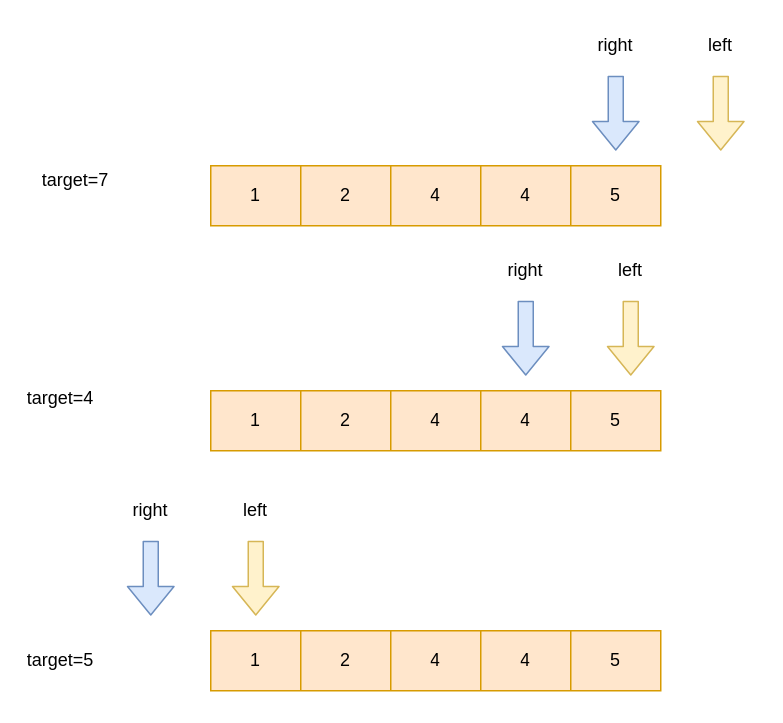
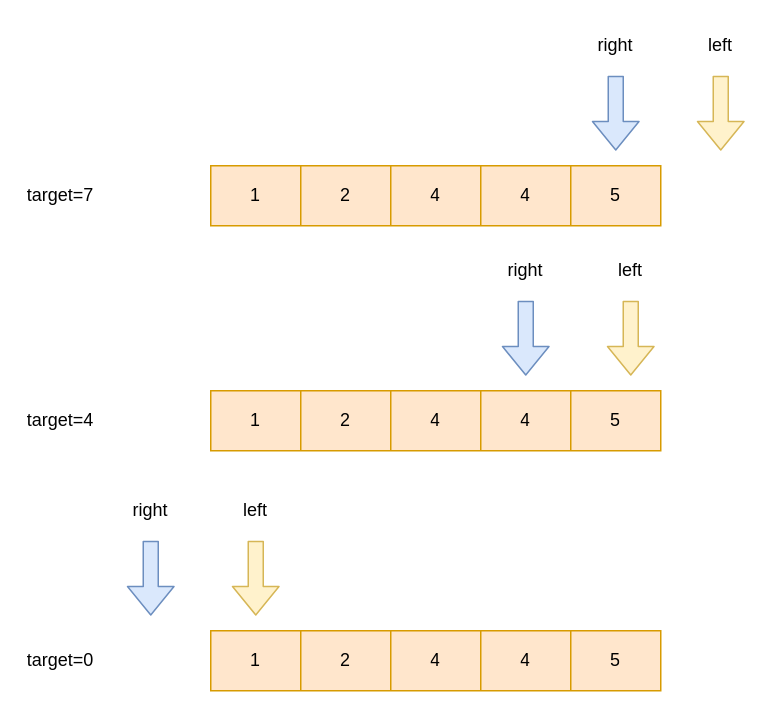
(76, 181) -> (61, 196)
(61, 398) -> (61, 421)
(61, 661) -> (61, 661)
